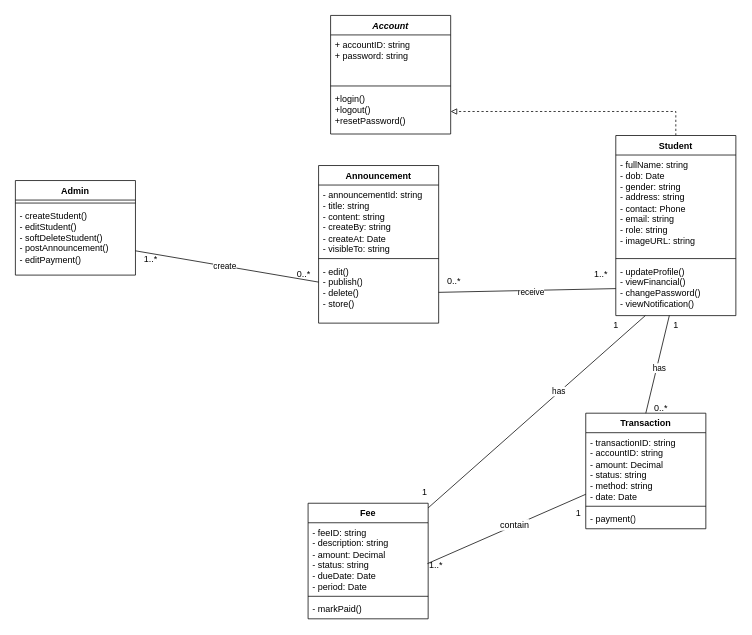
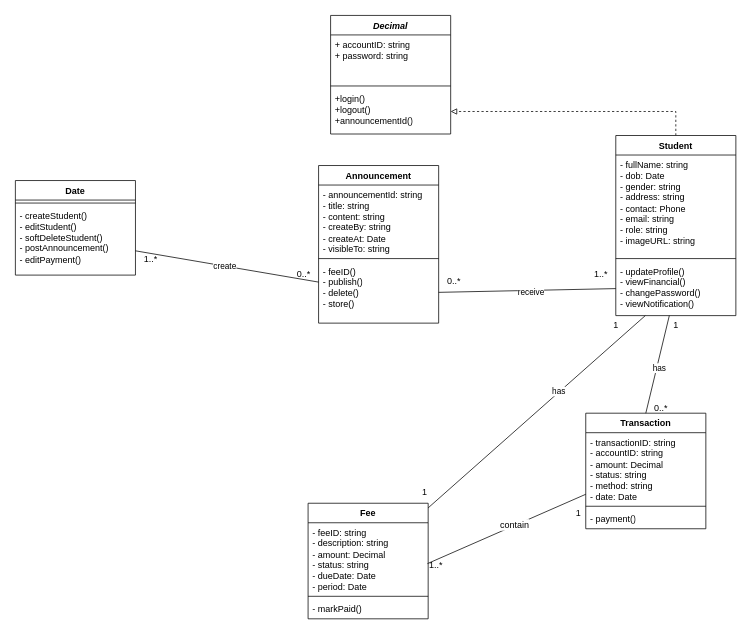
(390, 26) -> (390, 26)
(375, 110) -> (378, 110)
(75, 191) -> (75, 191)
(347, 288) -> (347, 288)
